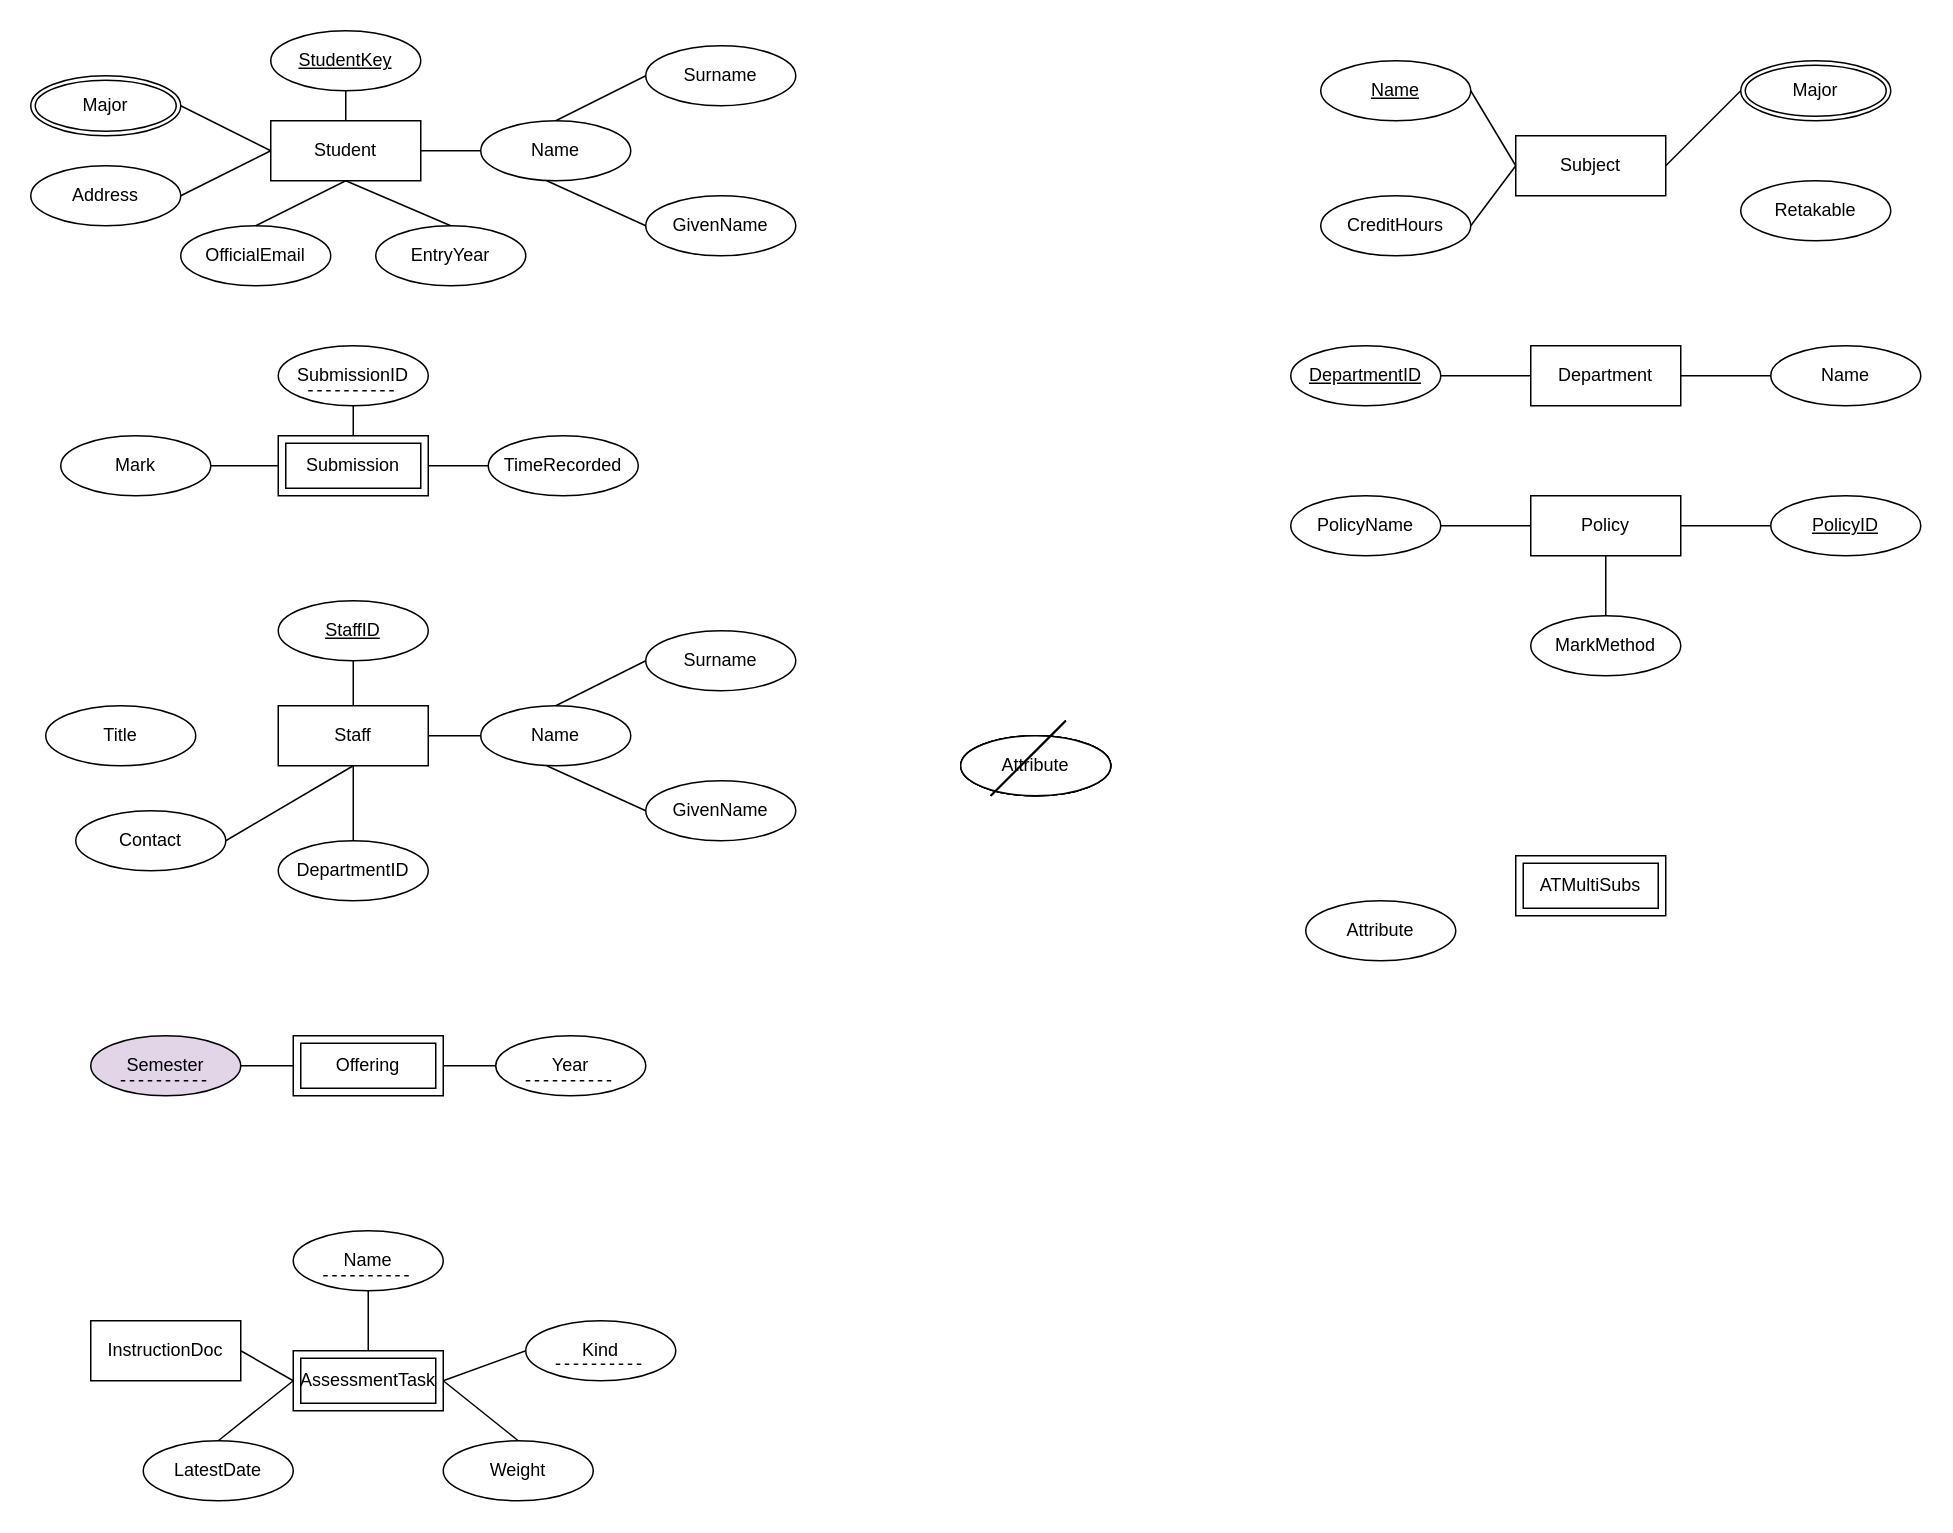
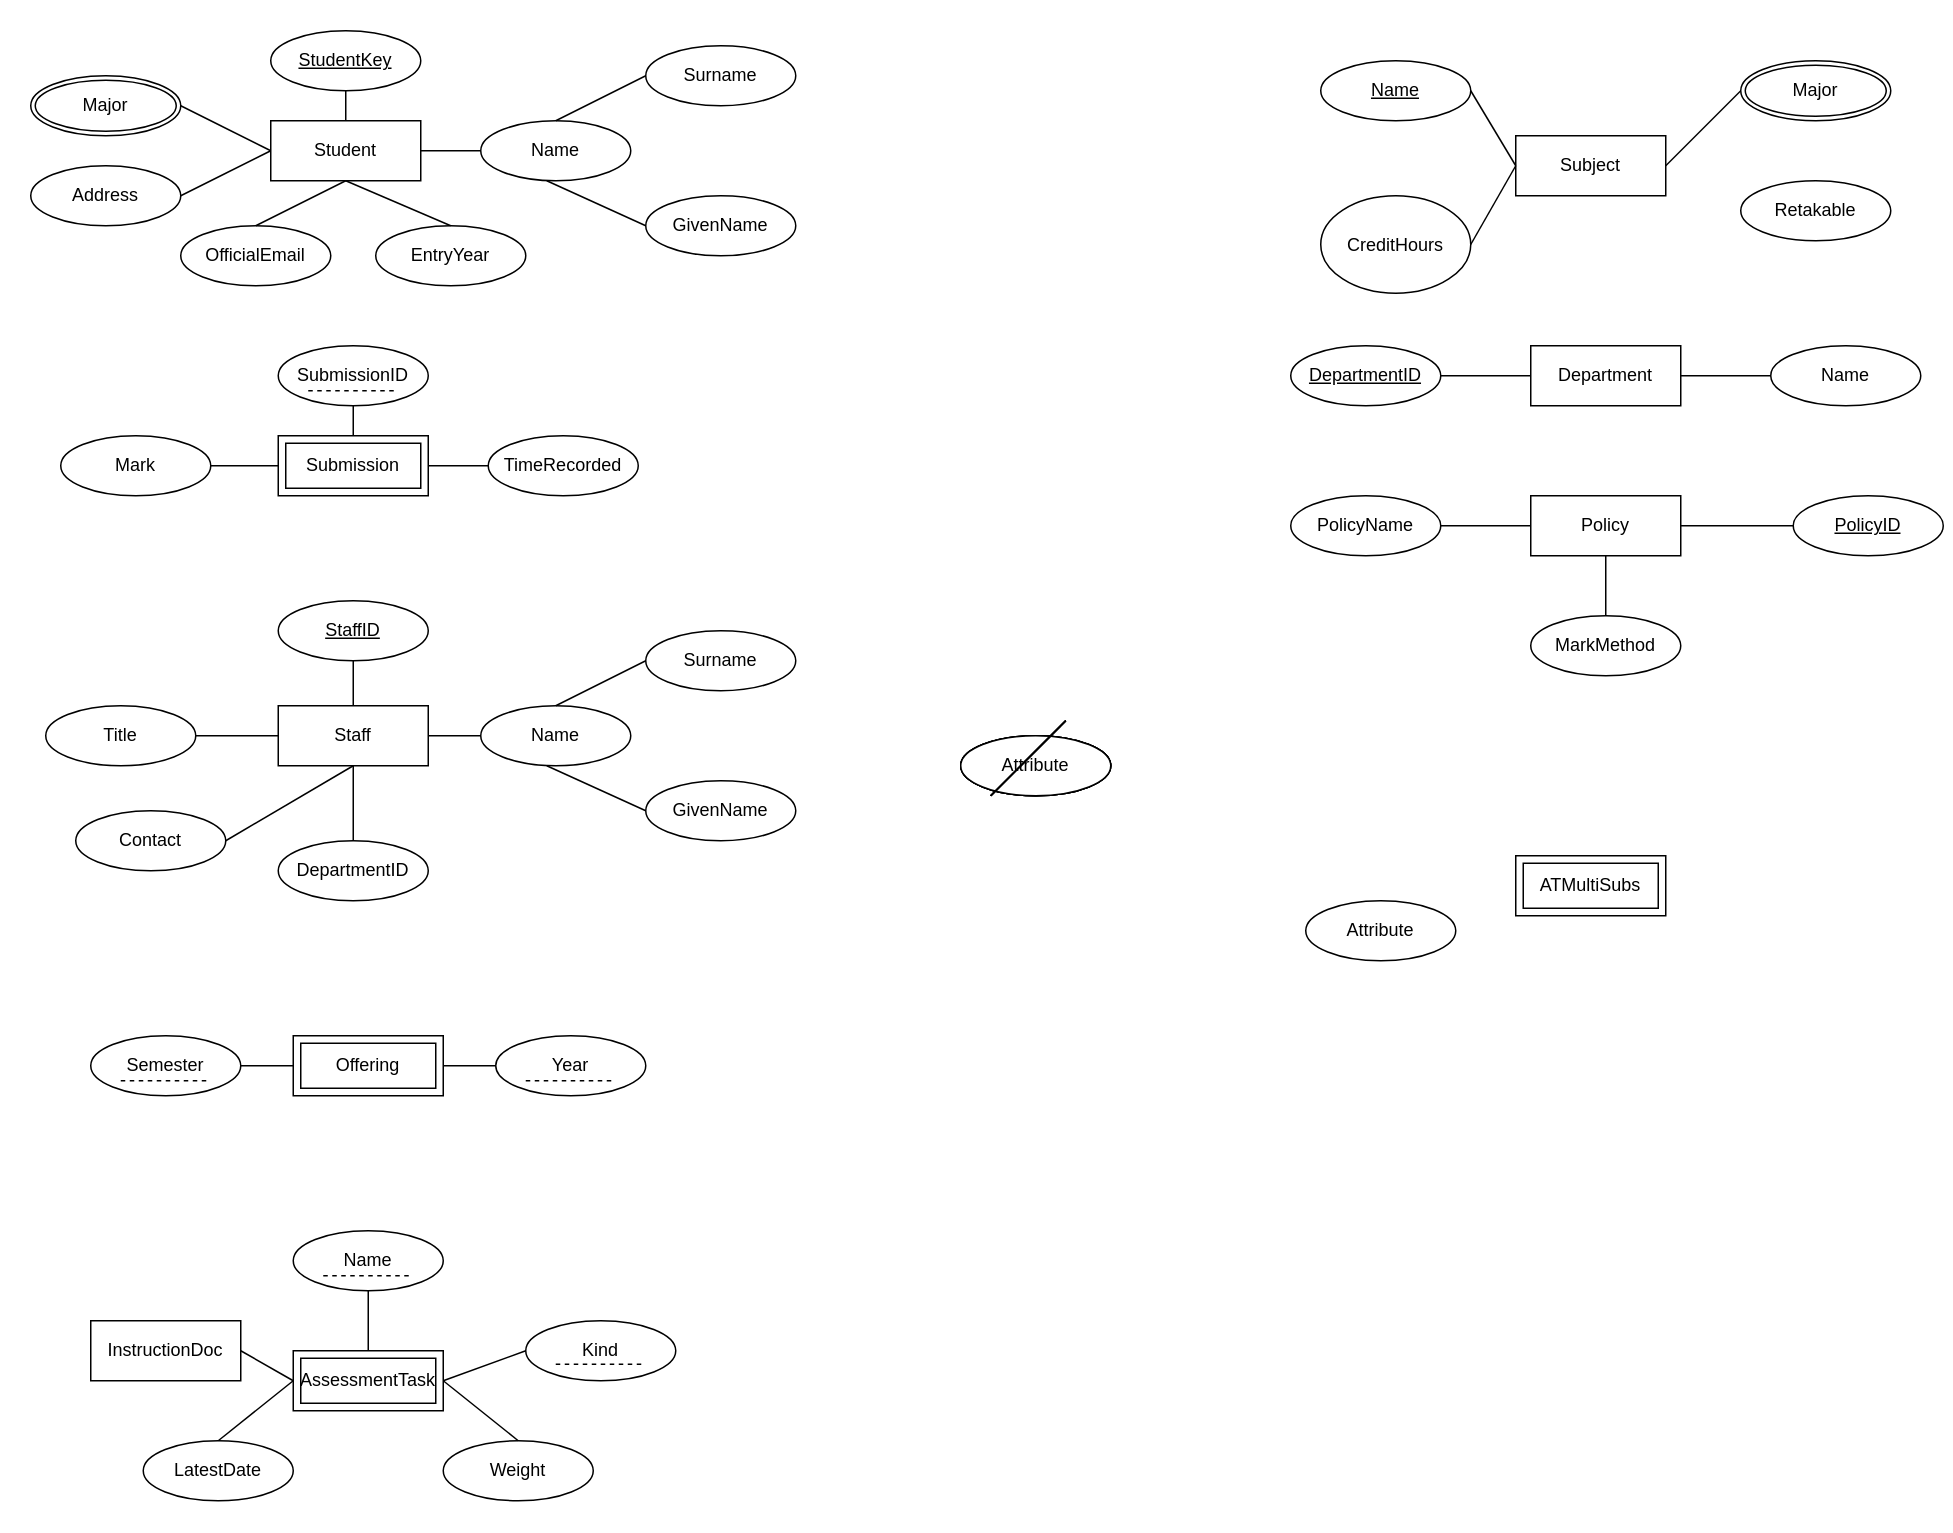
(1396, 226) -> (1396, 245)
(1846, 526) -> (1868, 526)
none -> (237, 736)
(166, 1066) -> (166, 1066)
